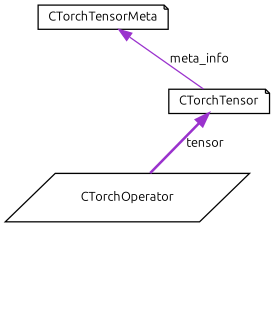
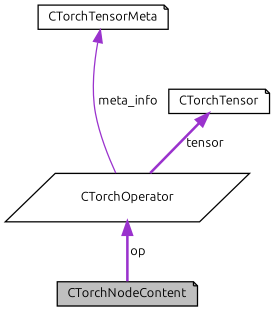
(167, 63) -> (95, 109)
none -> (127, 294)
